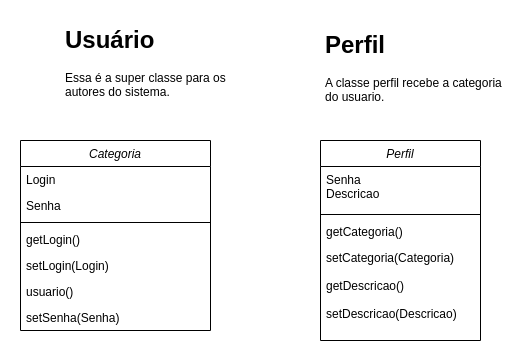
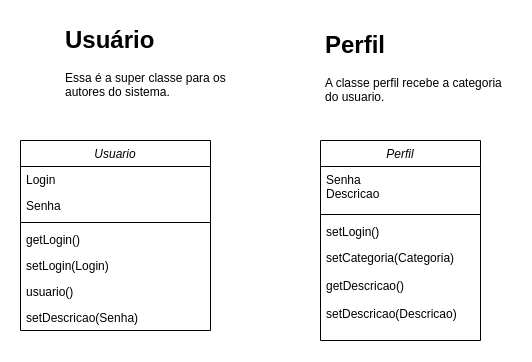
(115, 154) -> (115, 154)
(371, 232) -> (358, 232)
(76, 318) -> (88, 318)
